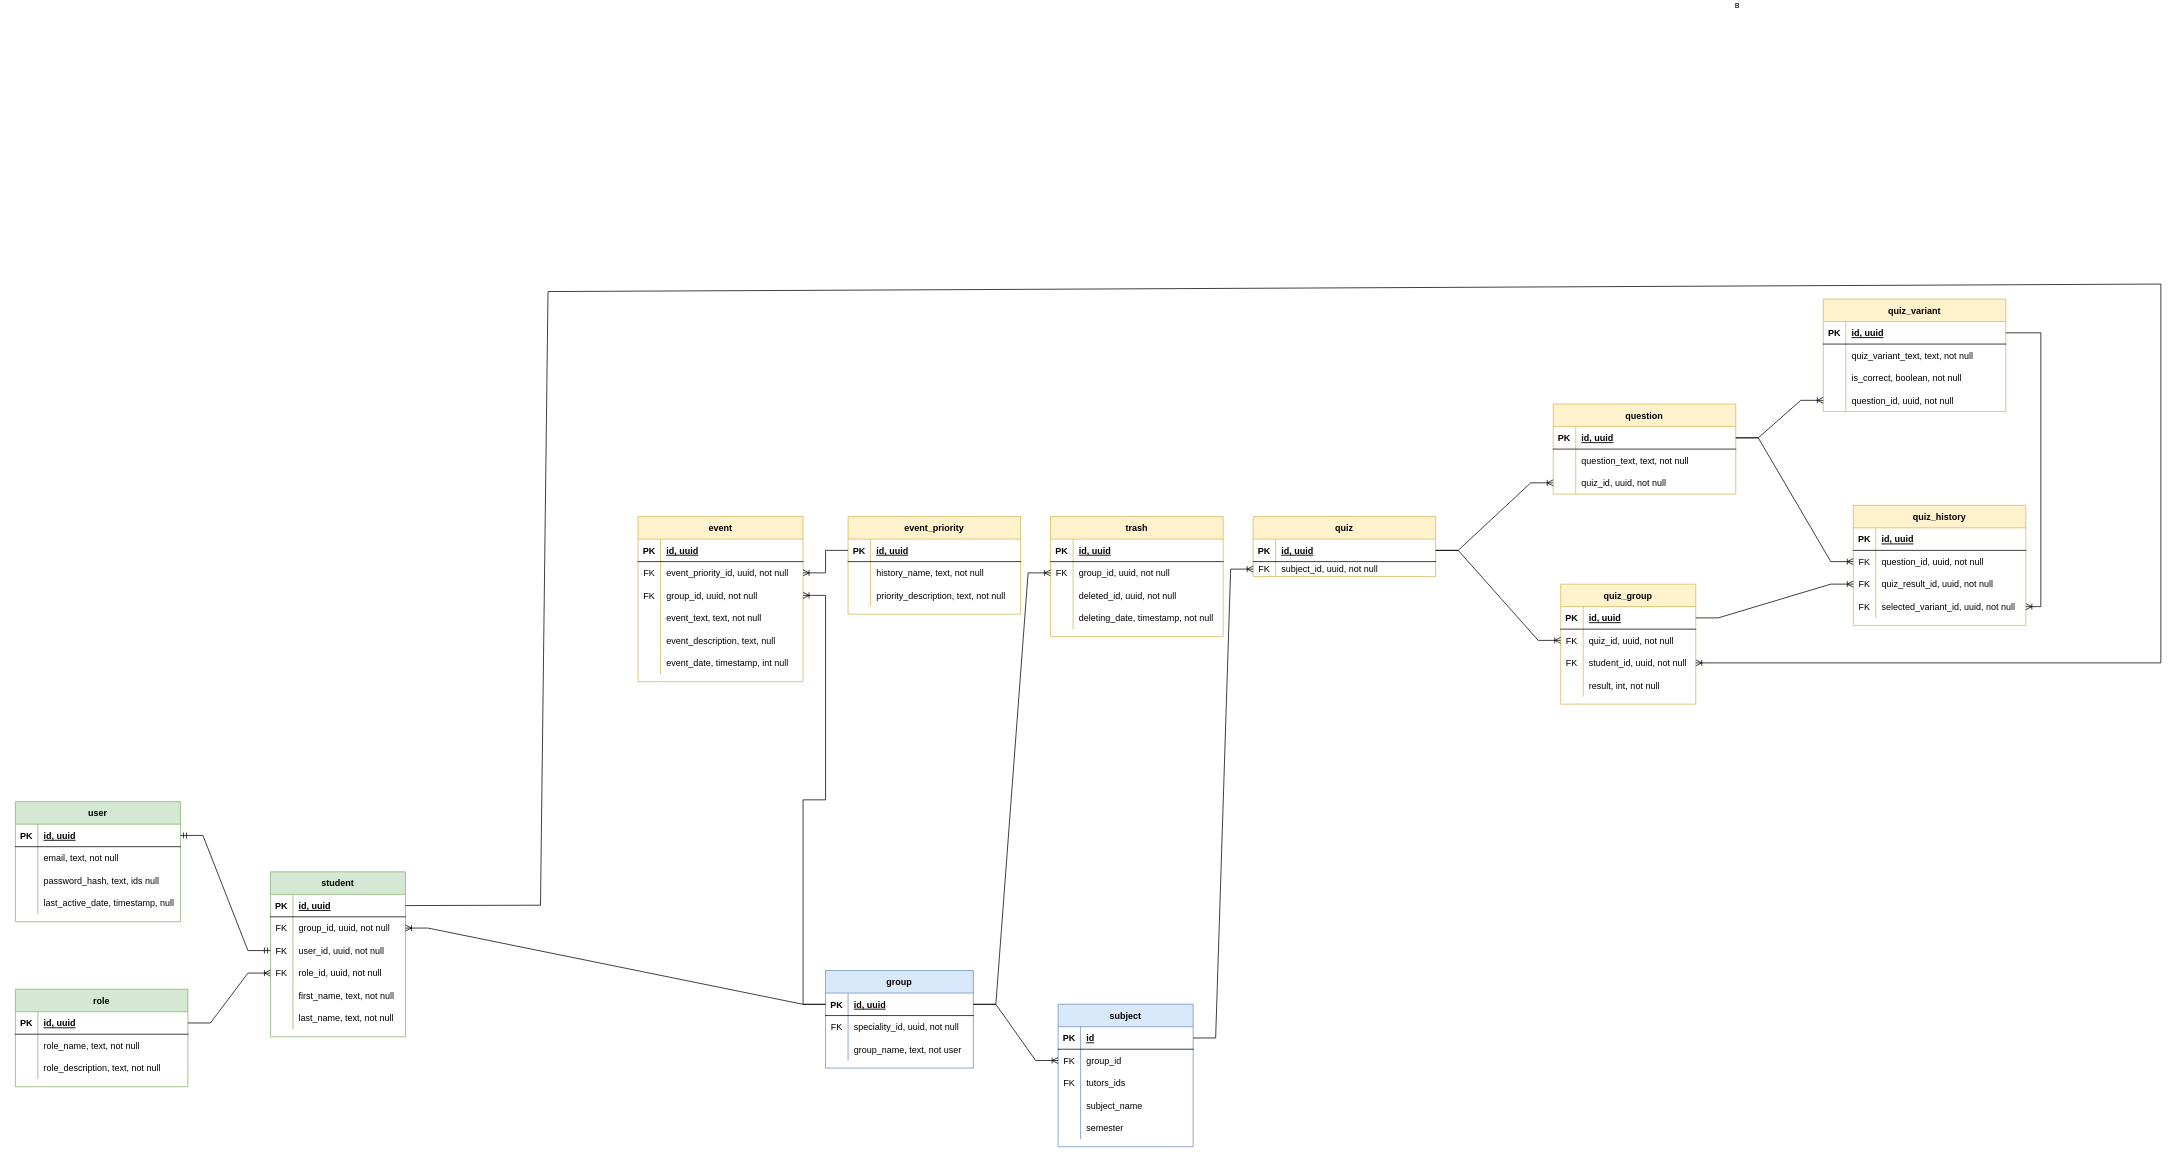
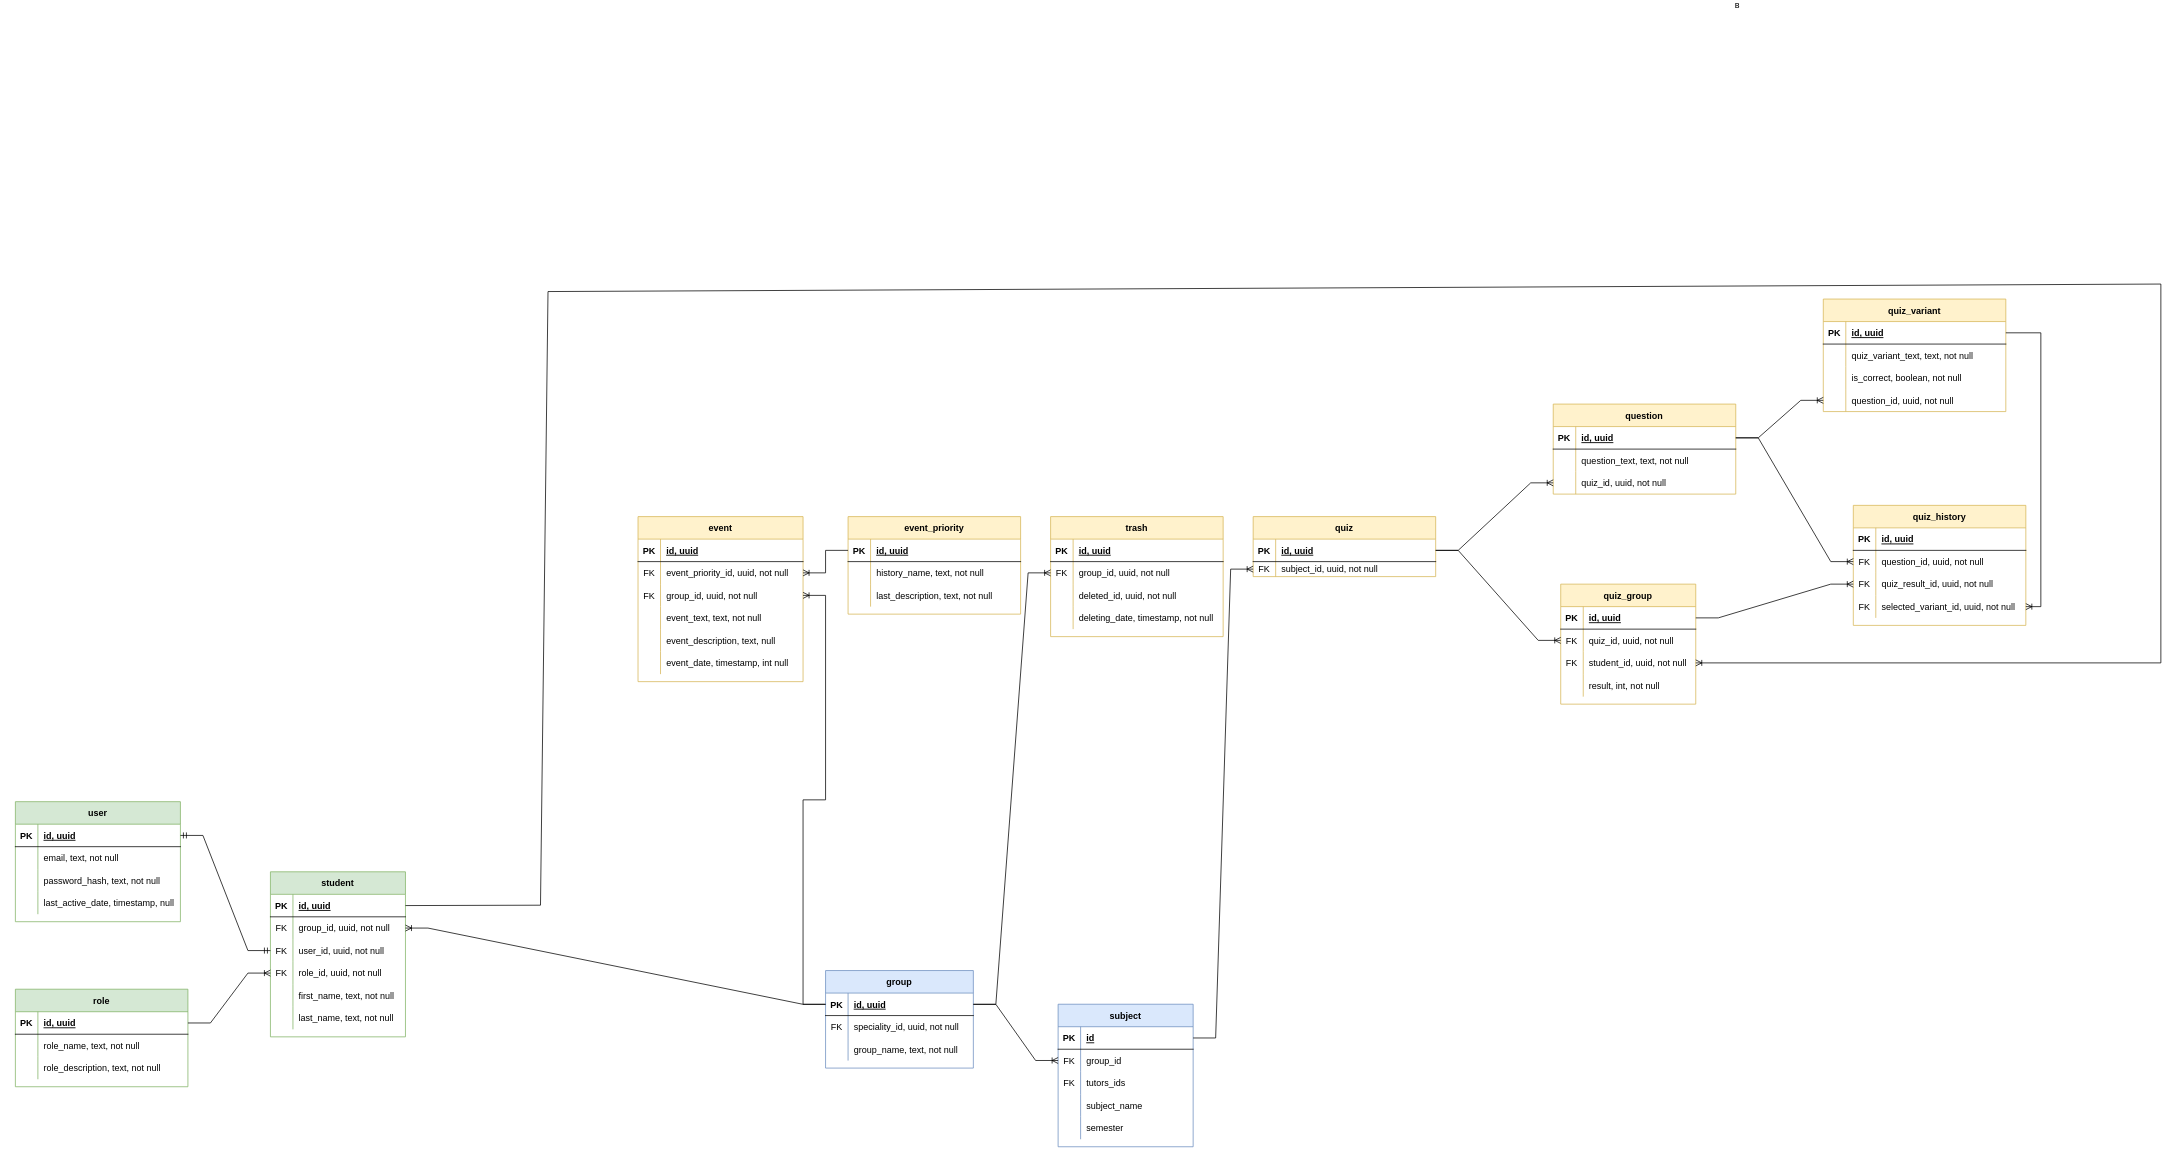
(954, 596) -> (945, 596)
(107, 881) -> (108, 881)
(913, 1049) -> (911, 1049)
